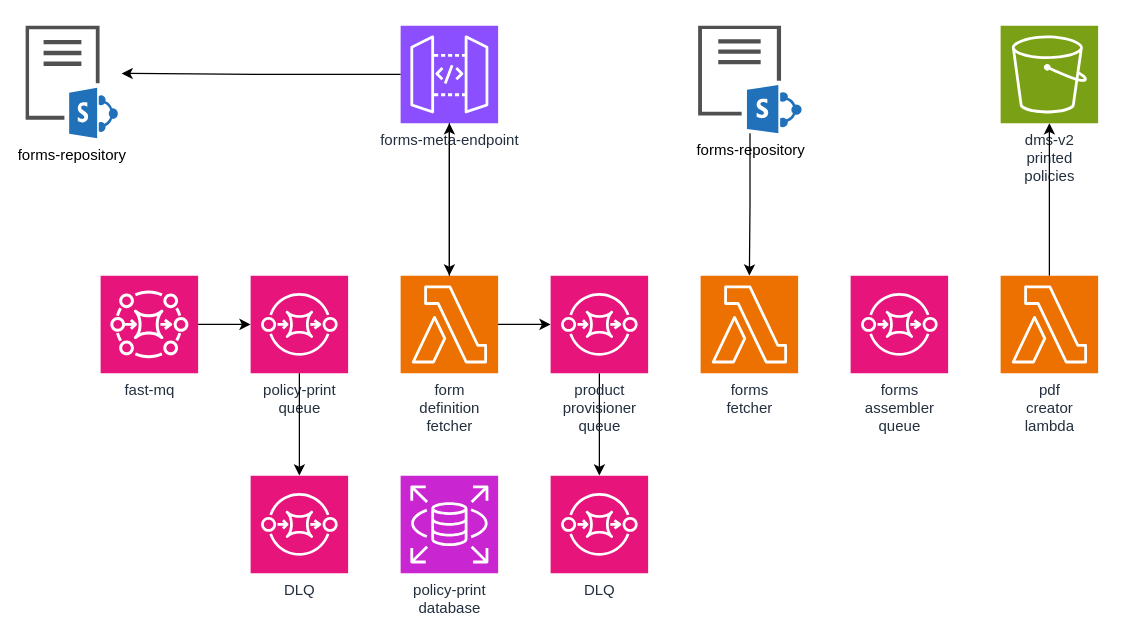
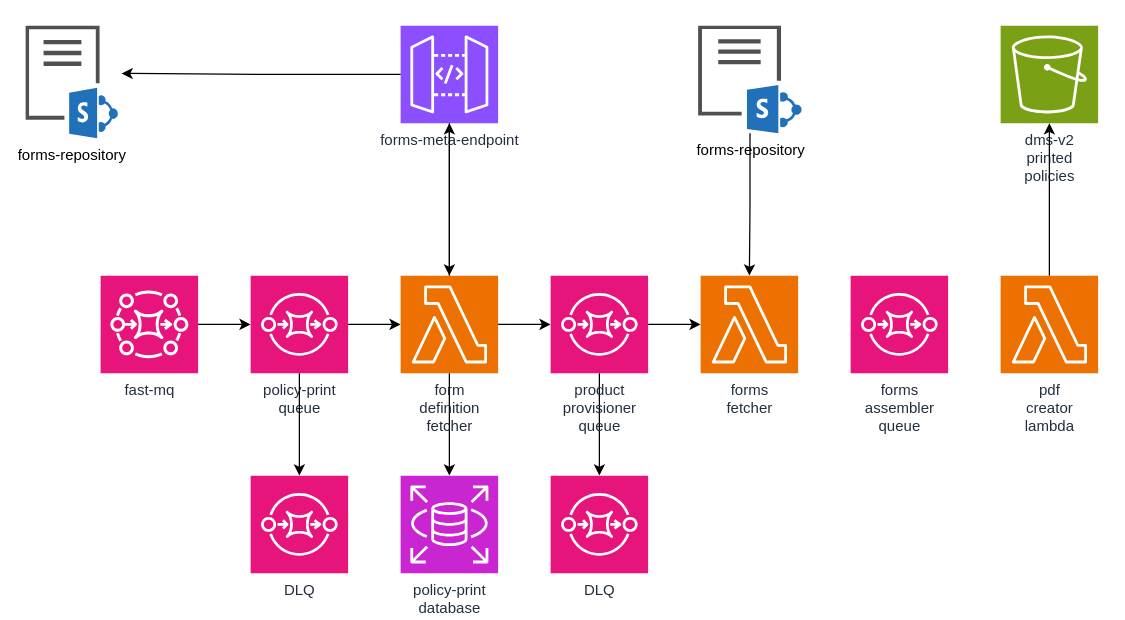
none -> (370, 324)
none -> (670, 324)
none -> (449, 420)
